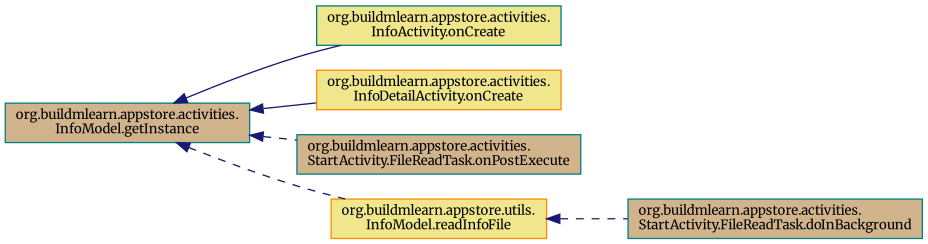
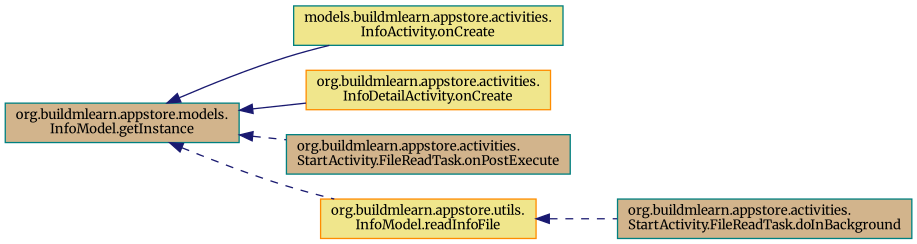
(439, 26) -> (428, 26)
(127, 123) -> (122, 123)
